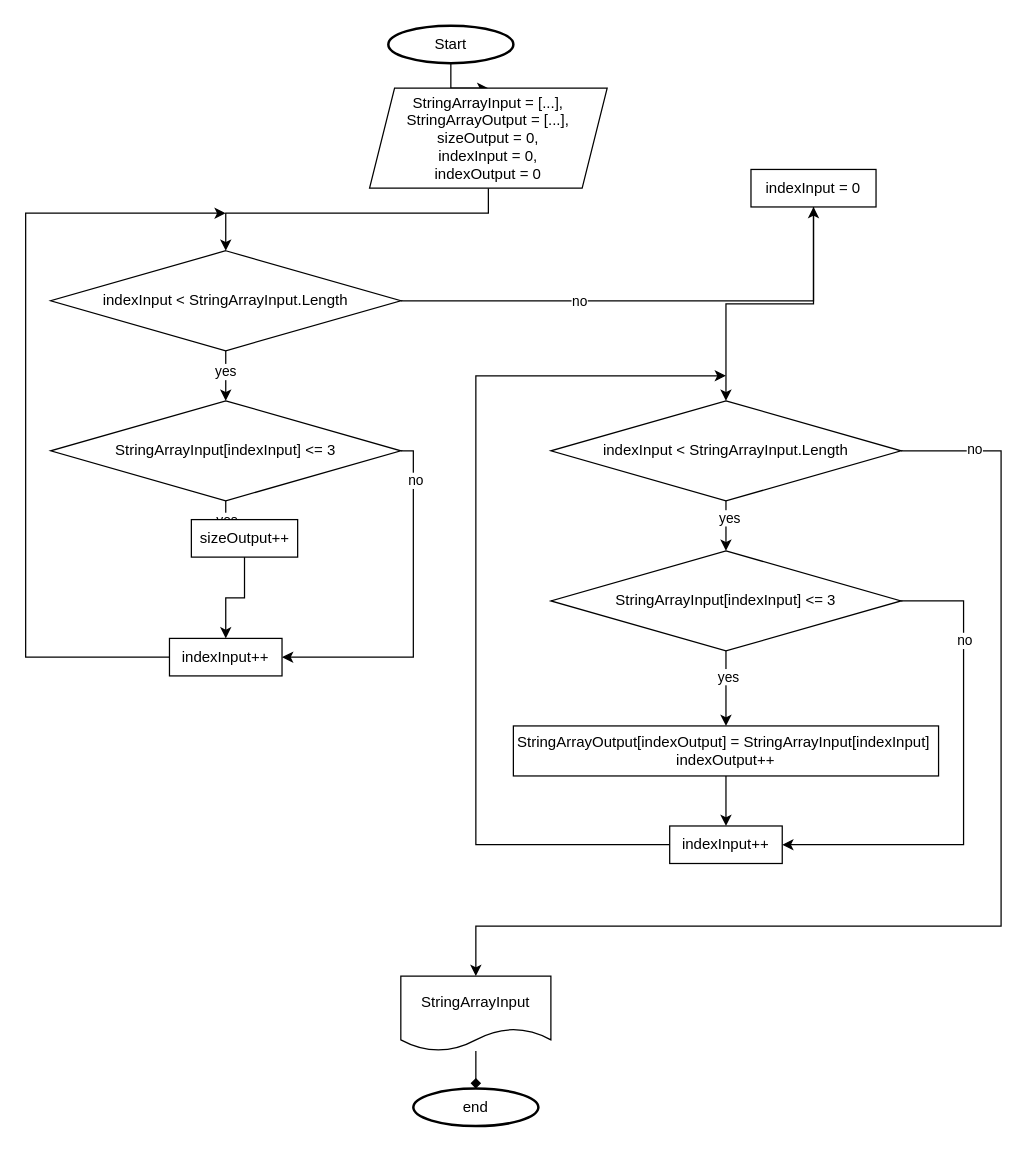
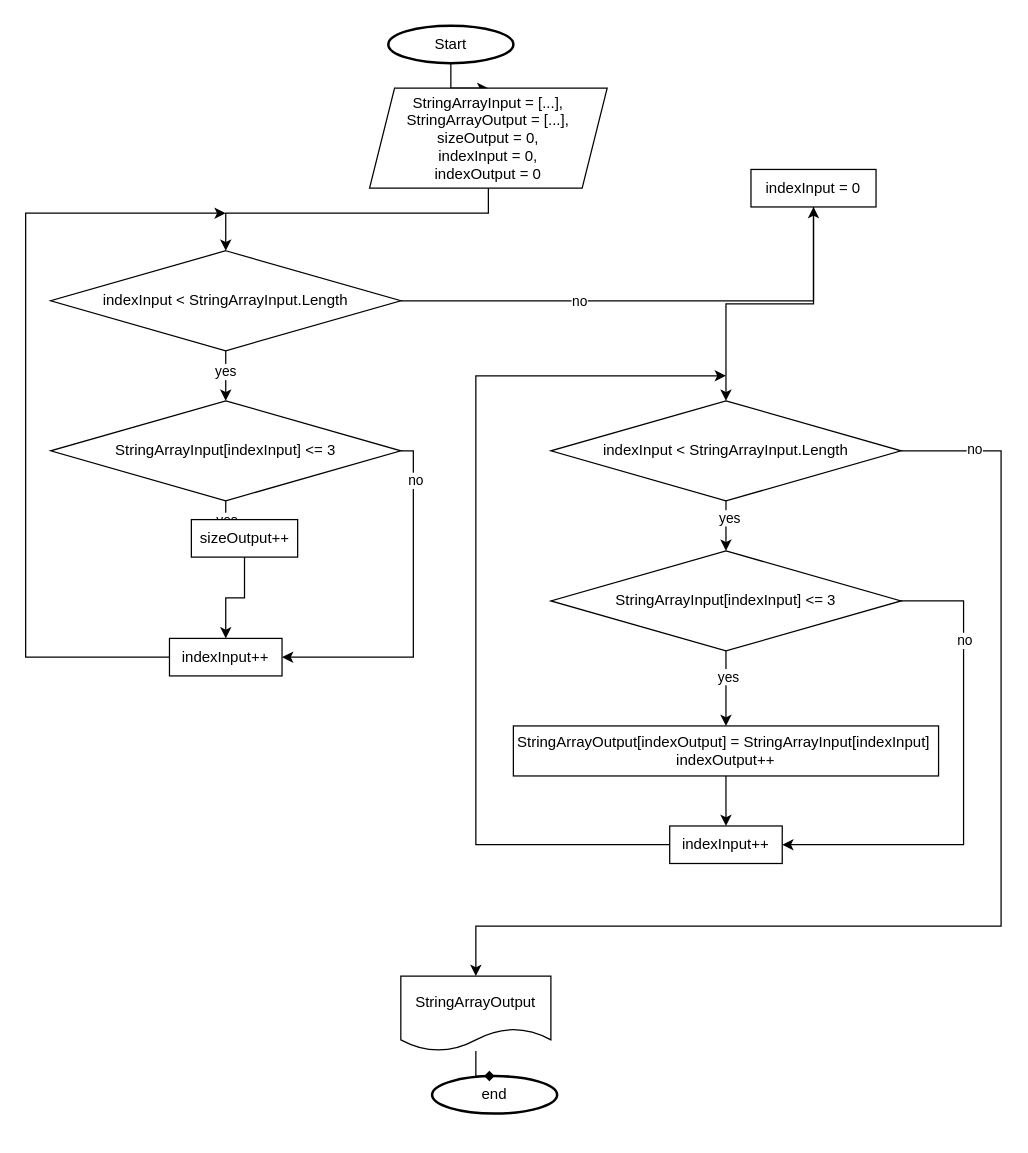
(476, 1002) -> (476, 1002)
(476, 1107) -> (494, 1094)
